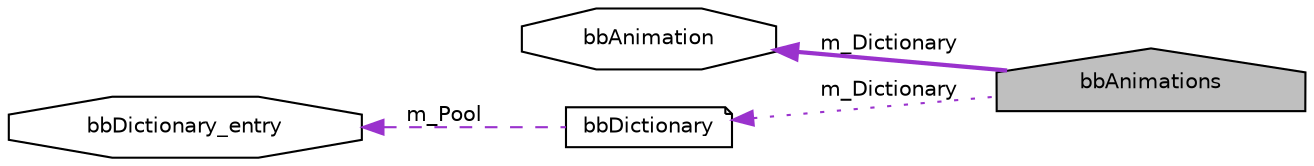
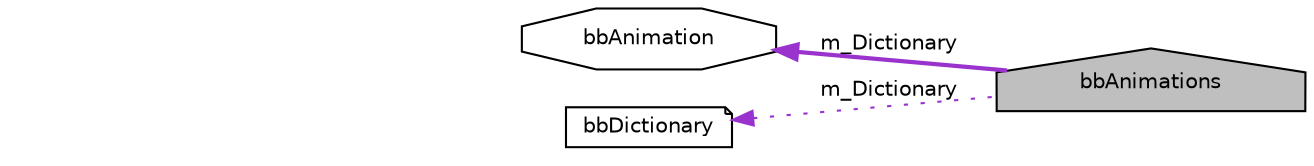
(185, 127) -> none
